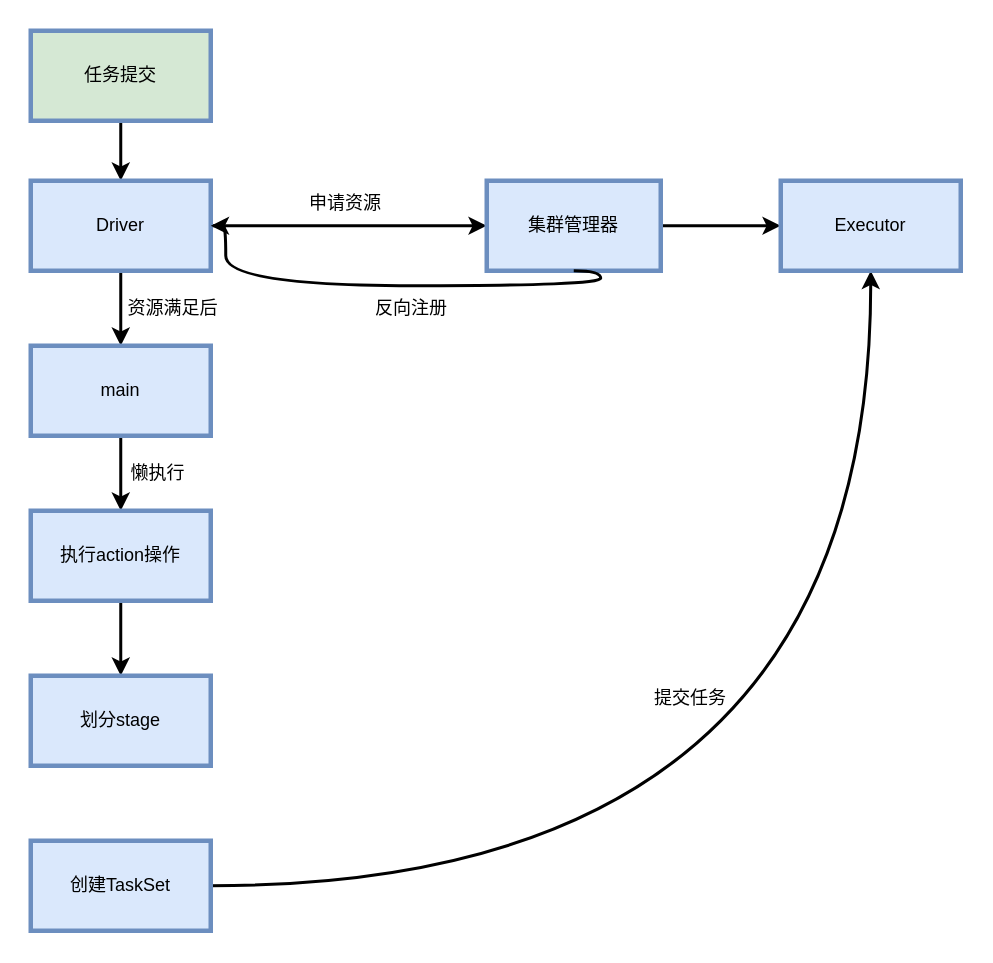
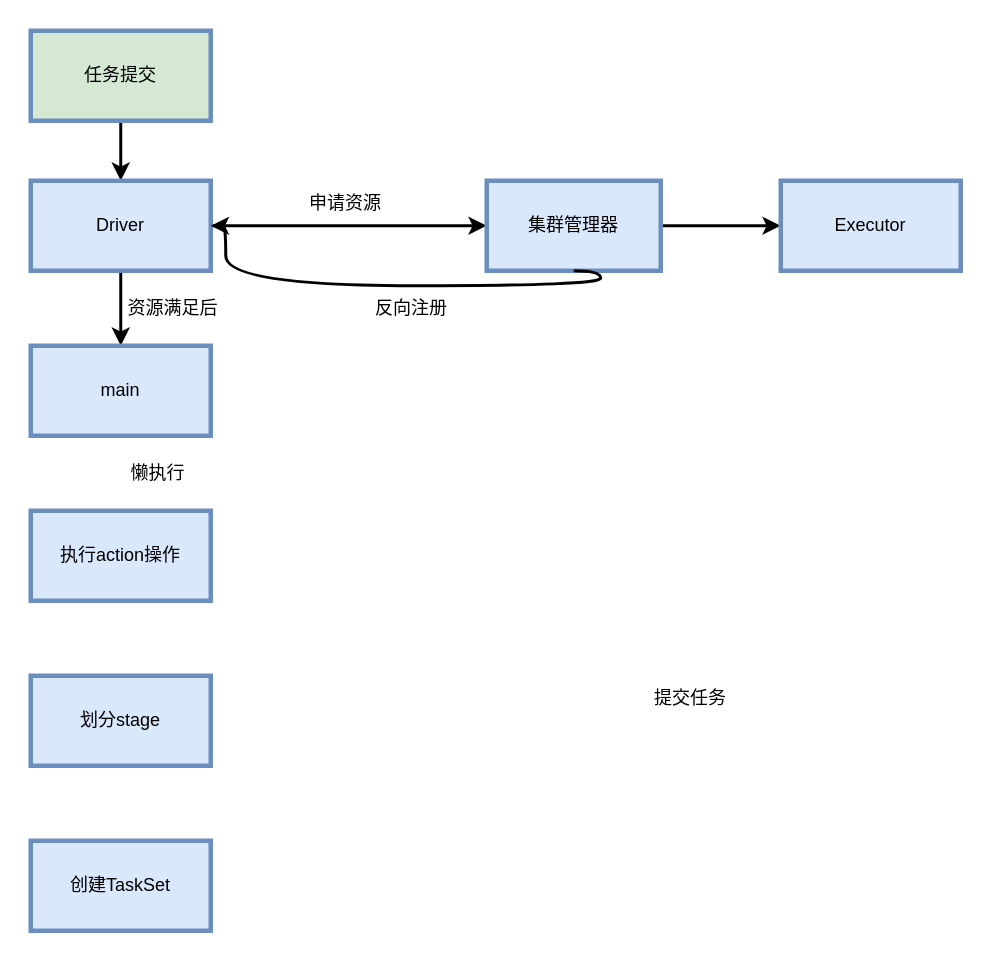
(121, 467) -> none
(121, 632) -> none
(692, 745) -> none
